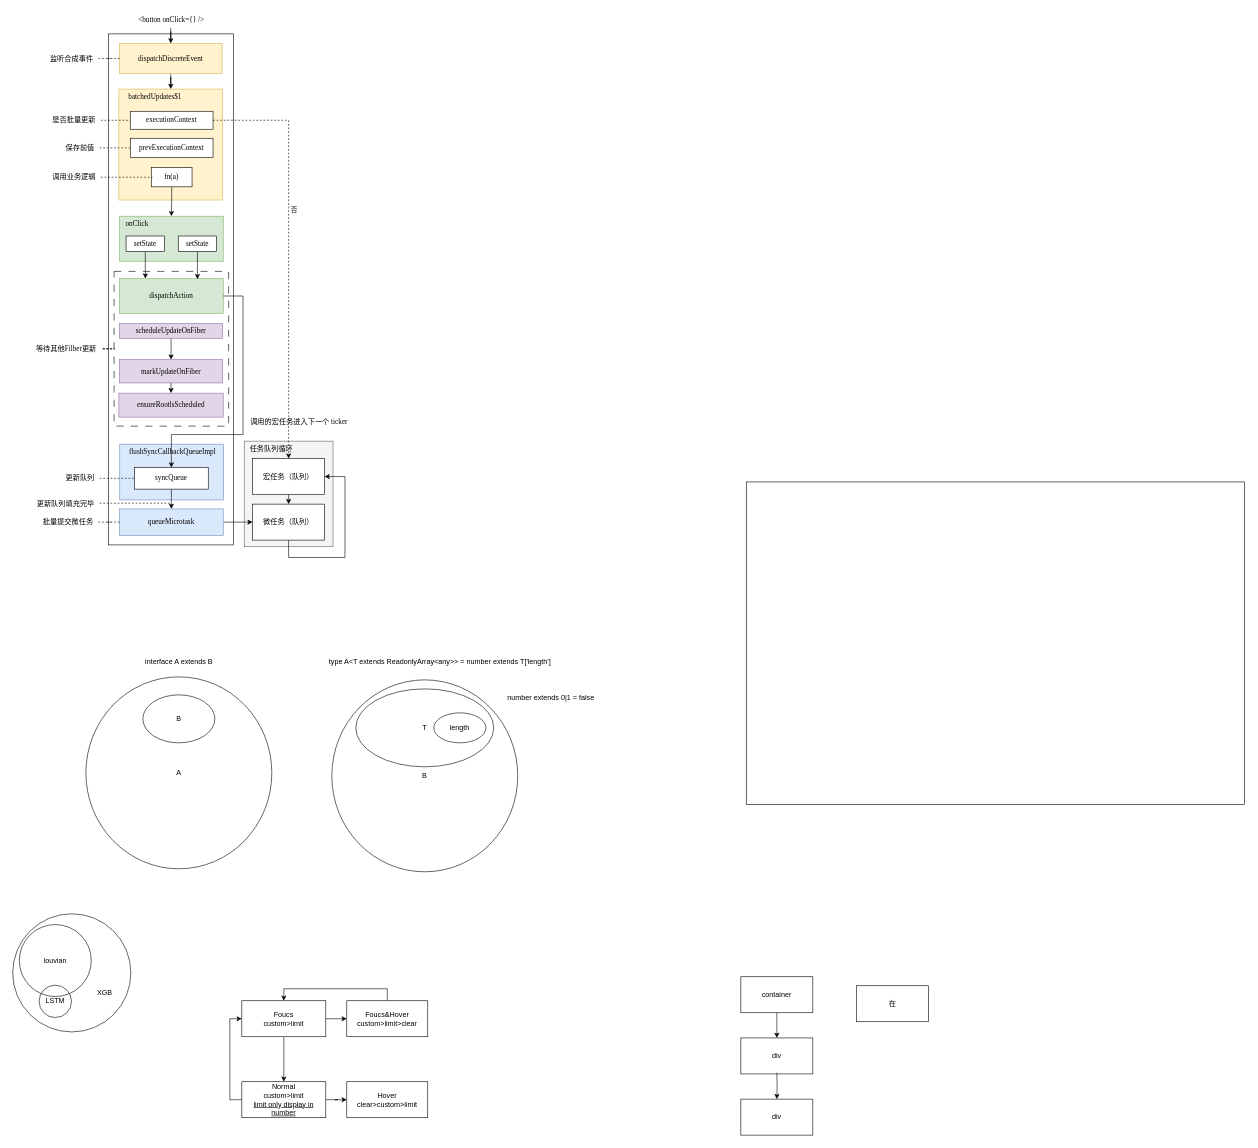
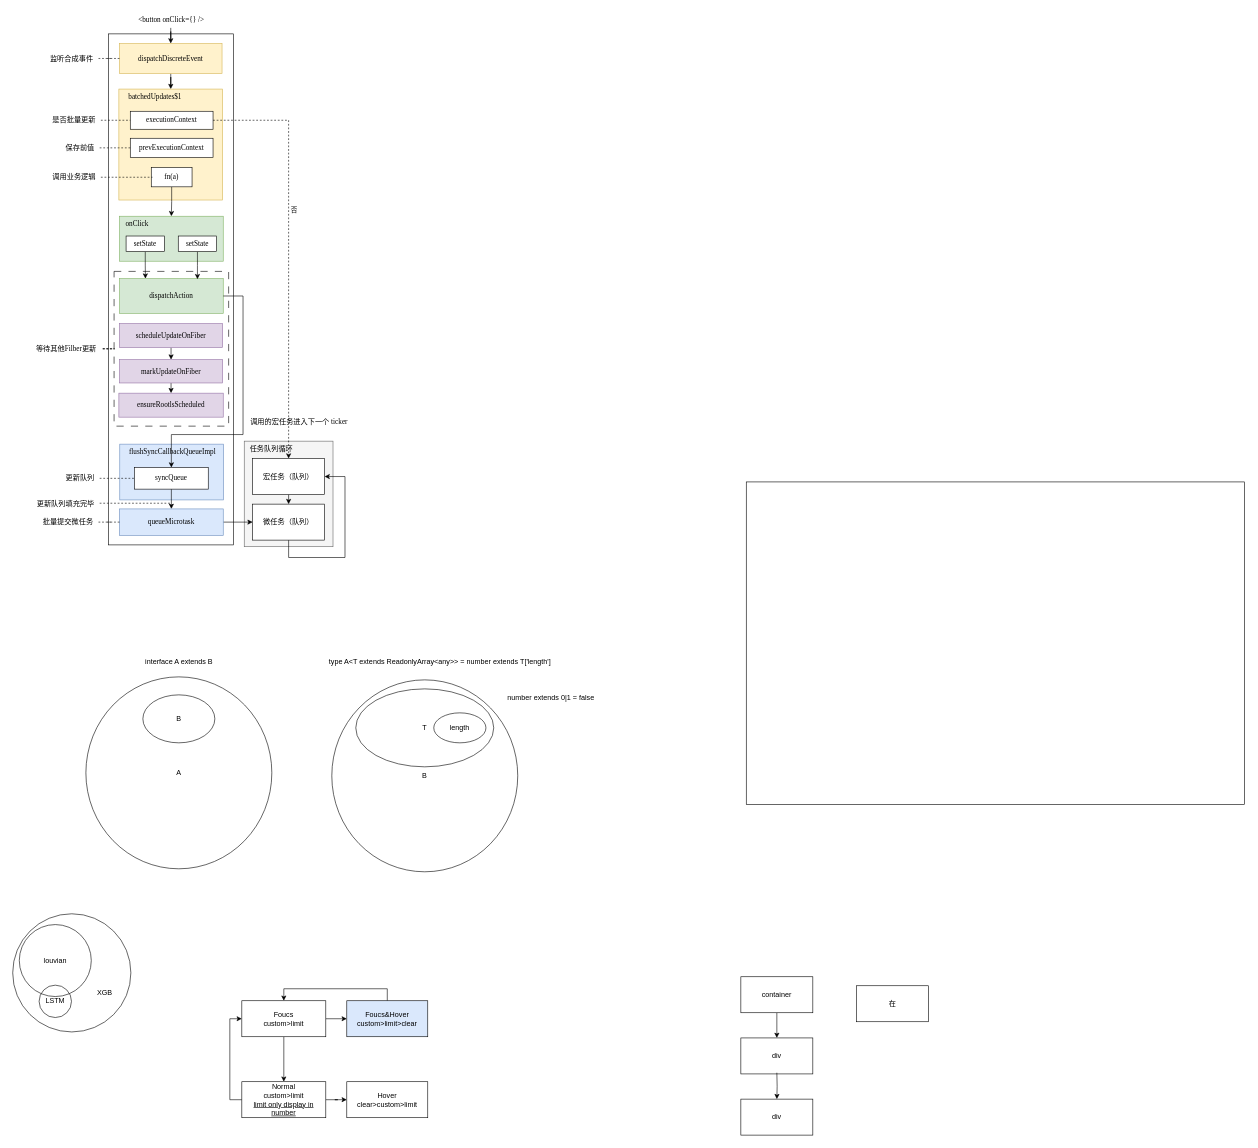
(171, 331) -> (171, 336)
(387, 1019) -> (387, 1019)
